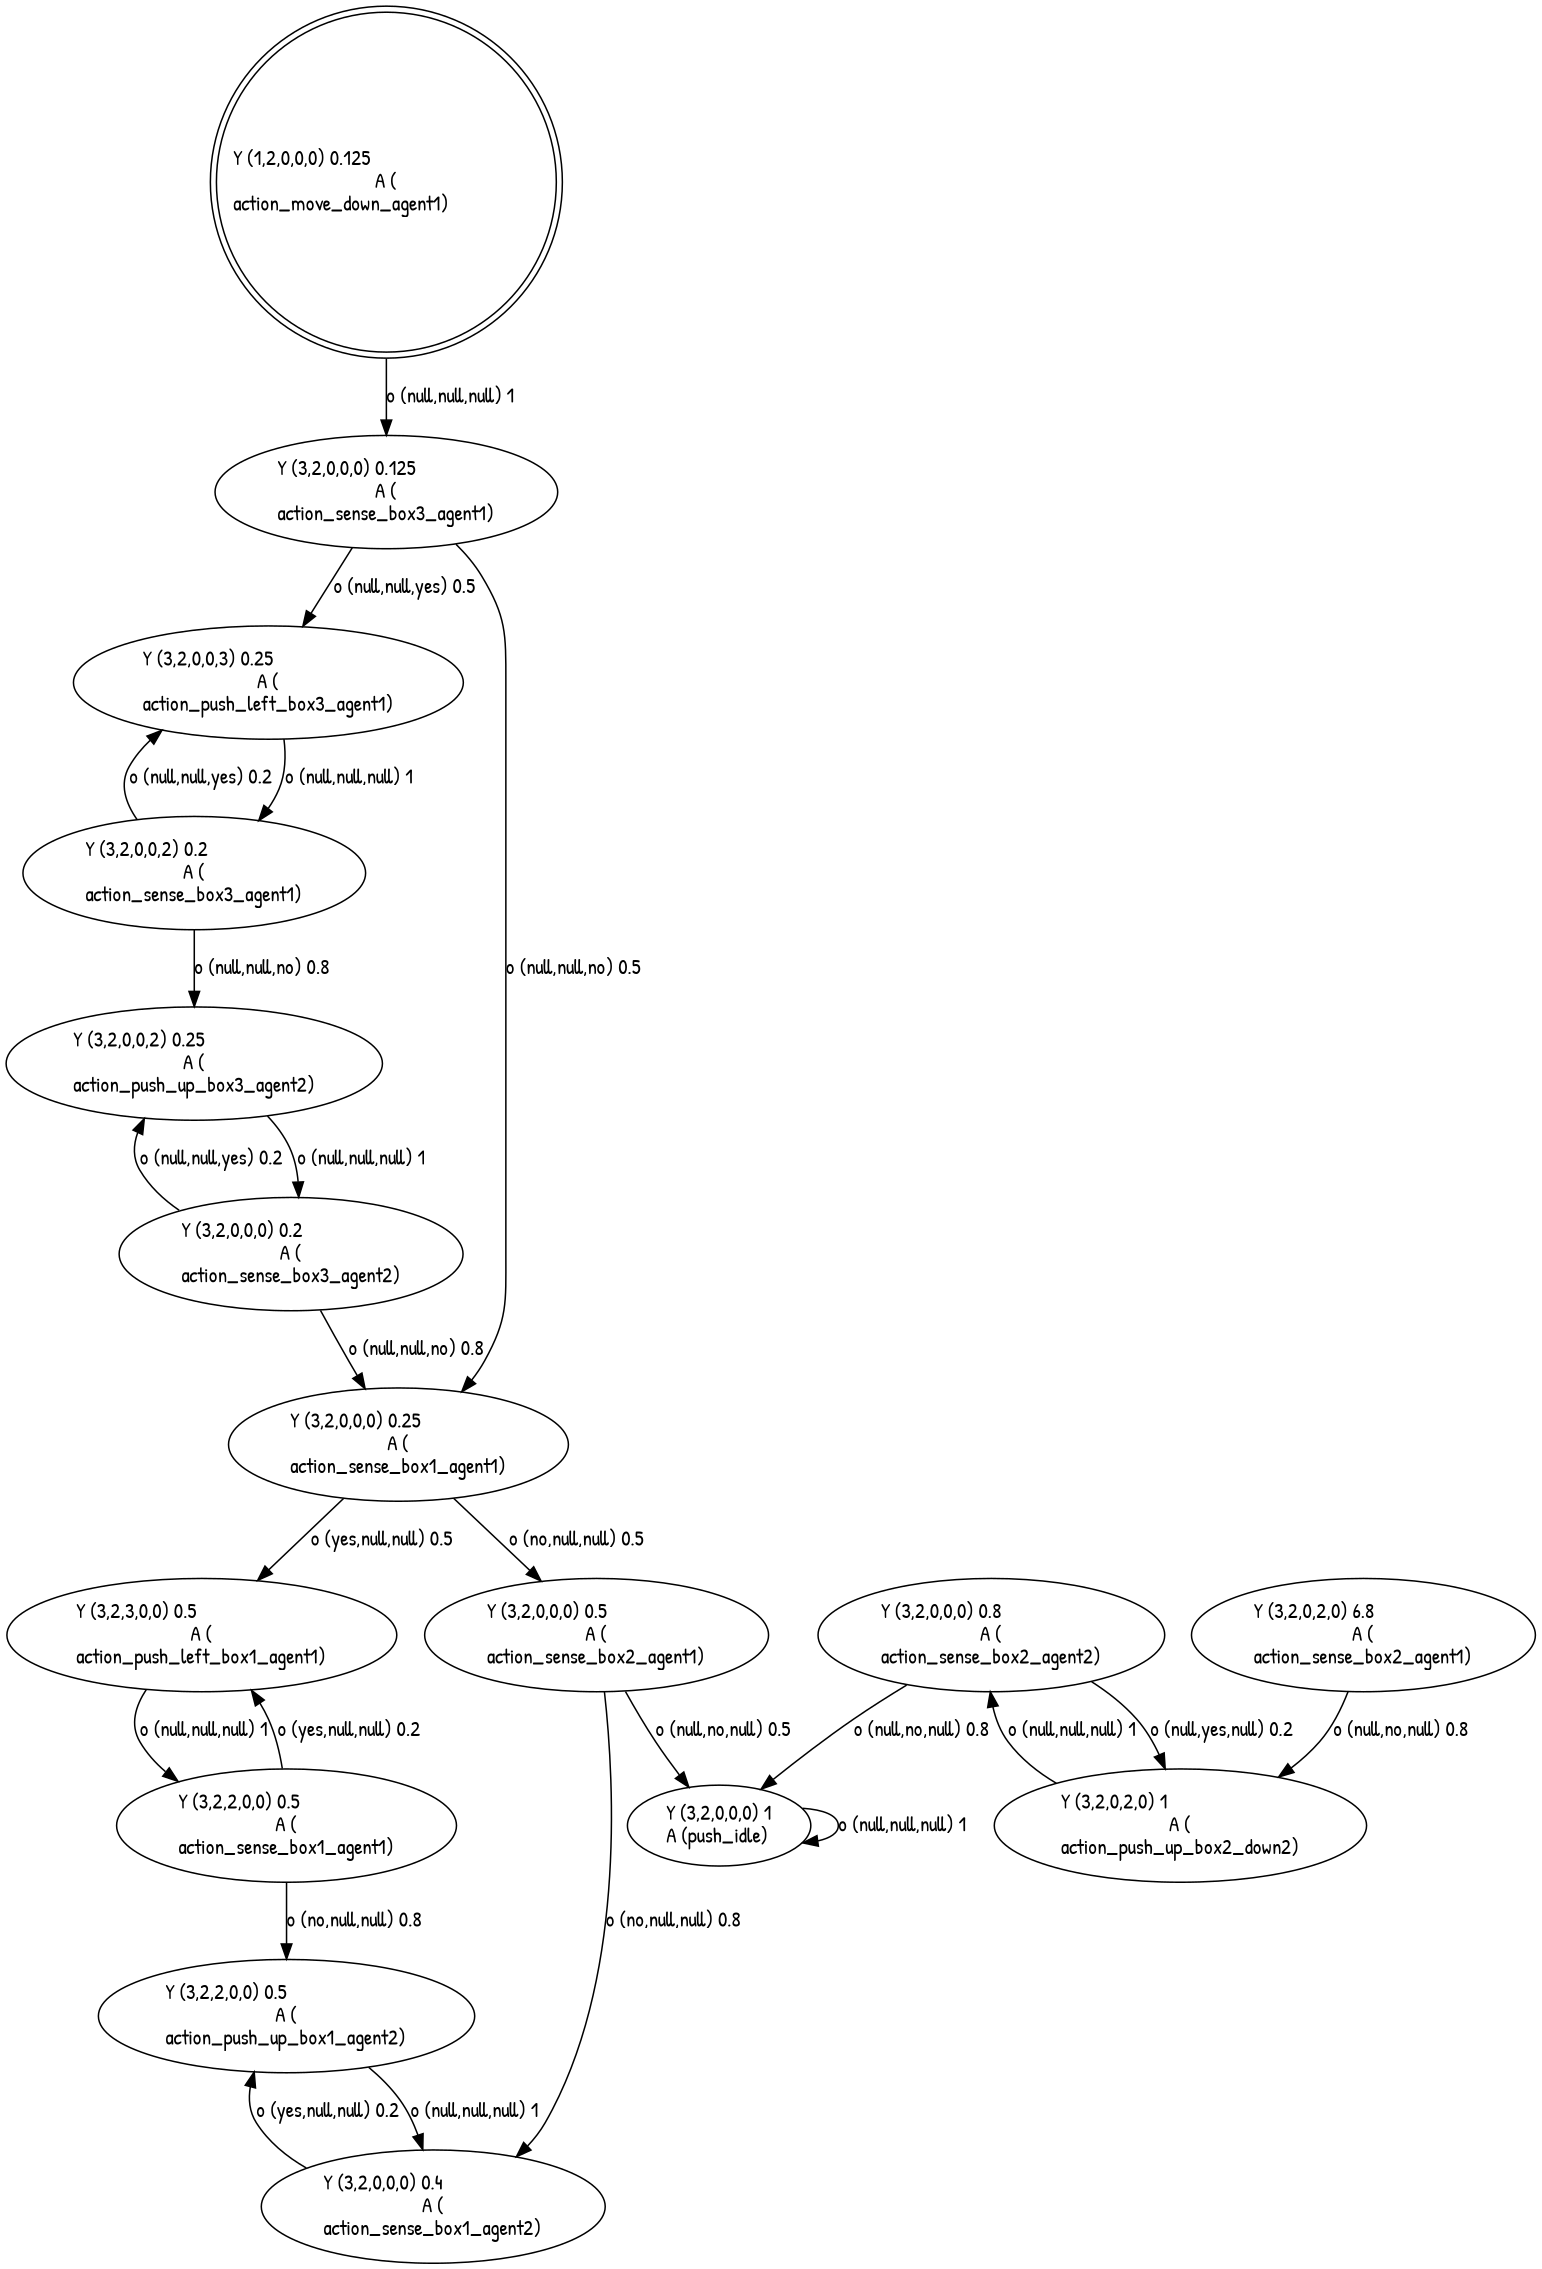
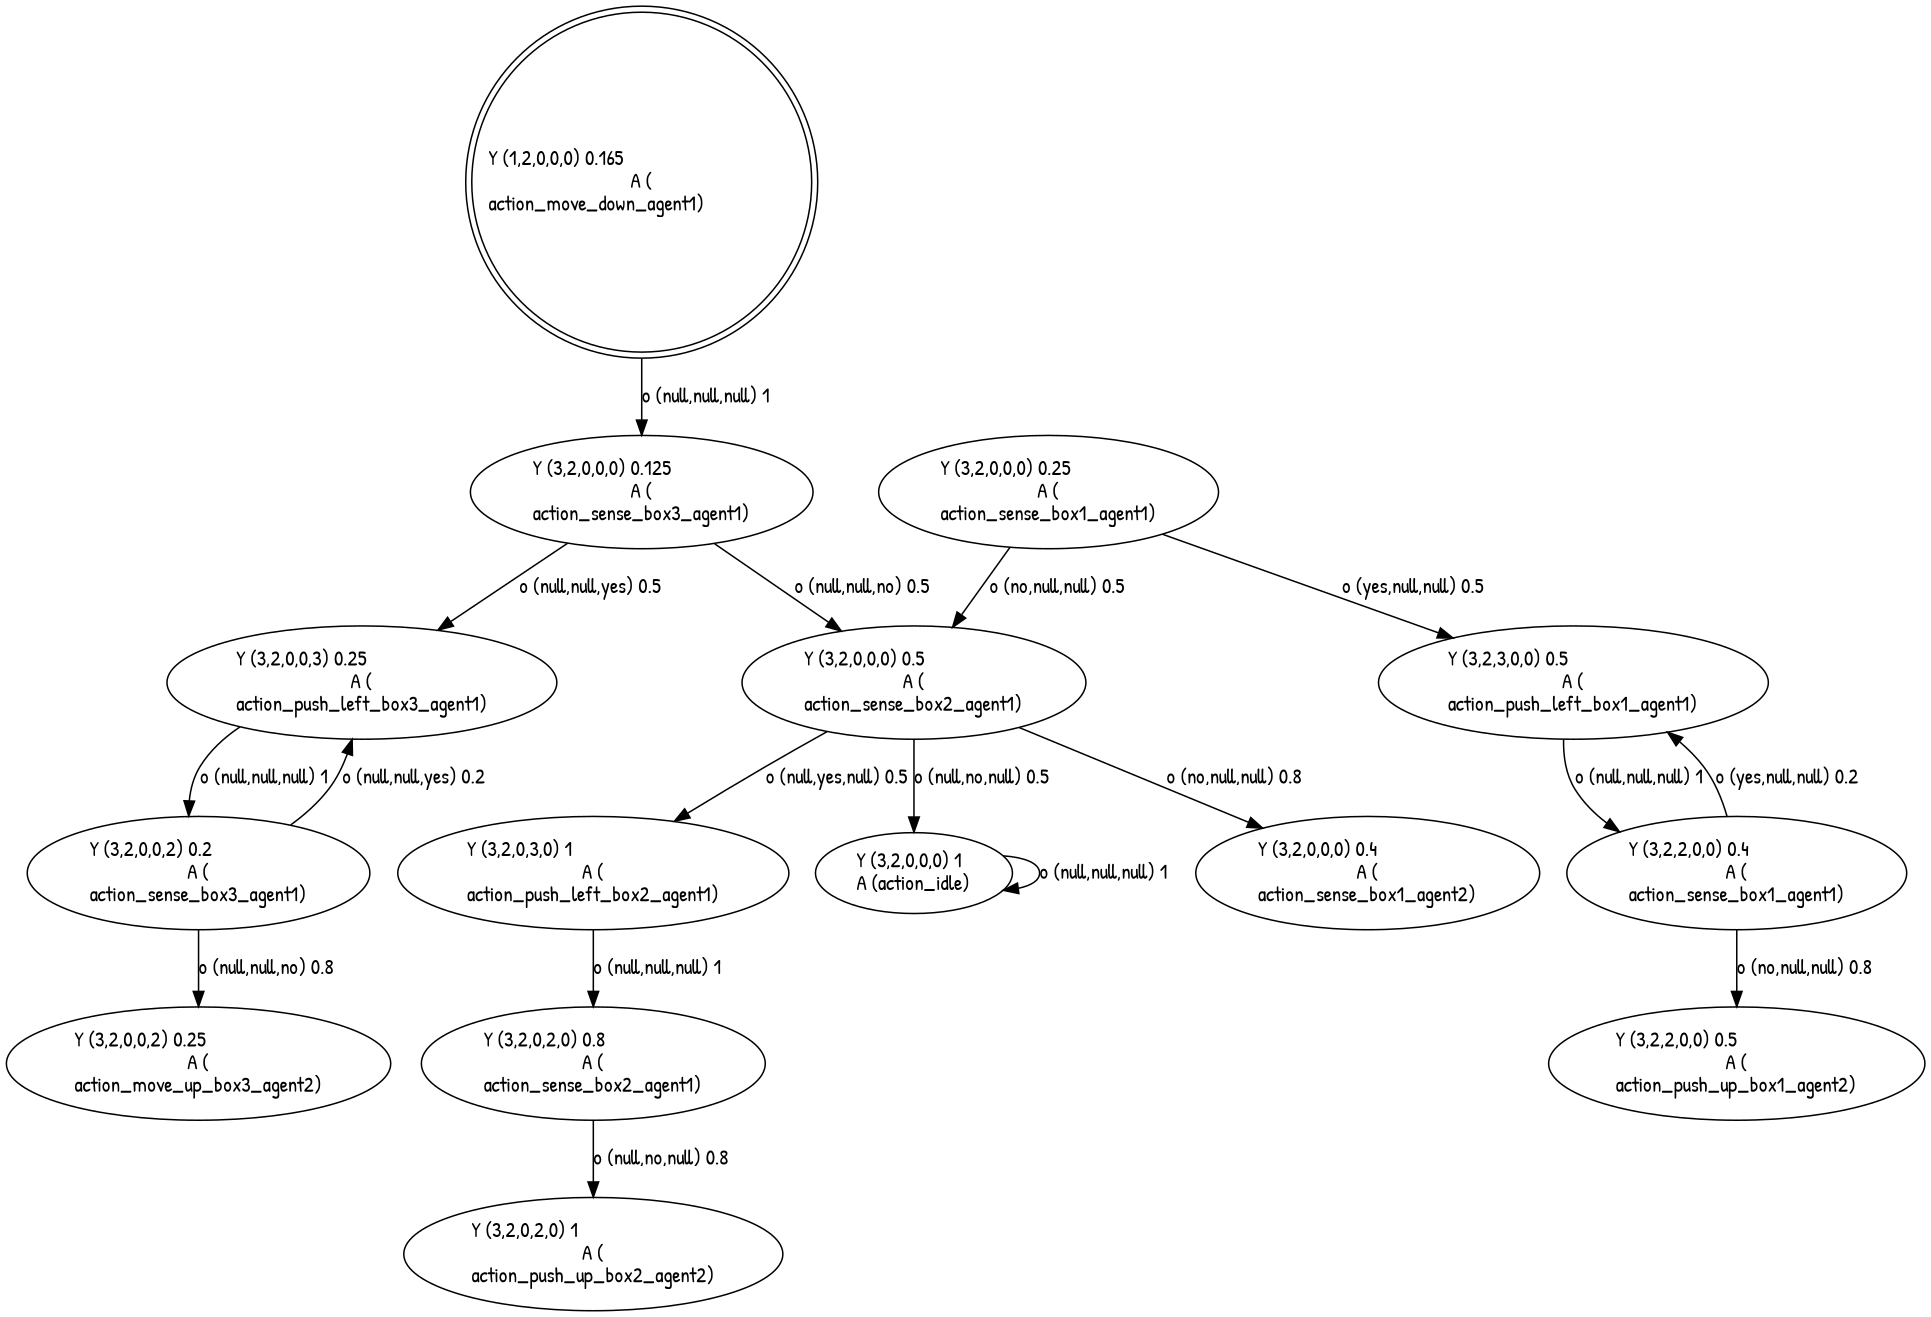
(386, 182) -> (642, 182)
none -> (593, 873)
(506, 959) -> (772, 583)
(194, 1064) -> (199, 1064)
(291, 1254) -> none
(991, 1635) -> none
(1363, 1635) -> (593, 1064)
(287, 1826) -> (1737, 873)
(719, 1826) -> (914, 873)
(1180, 1826) -> (593, 1254)
(398, 2098) -> none
(265, 2135) -> none
